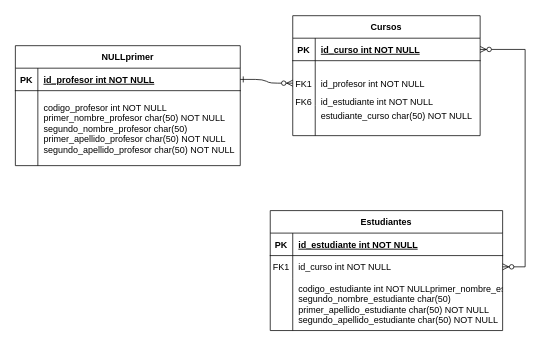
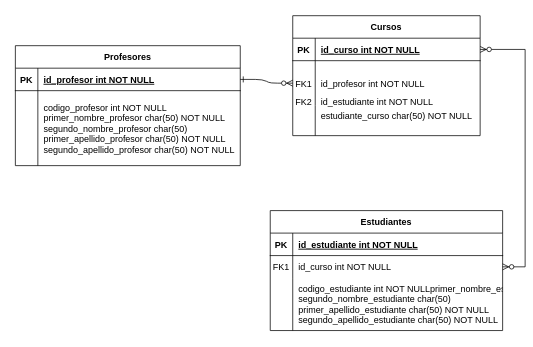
(128, 57) -> (128, 57)
(304, 102) -> (304, 102)
